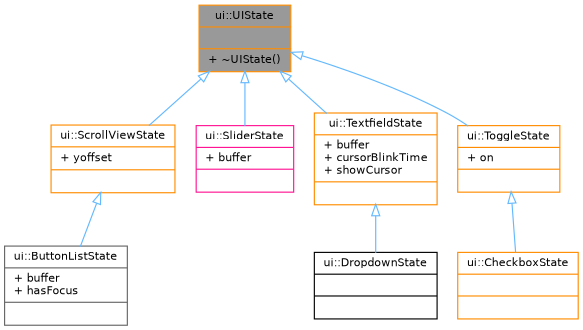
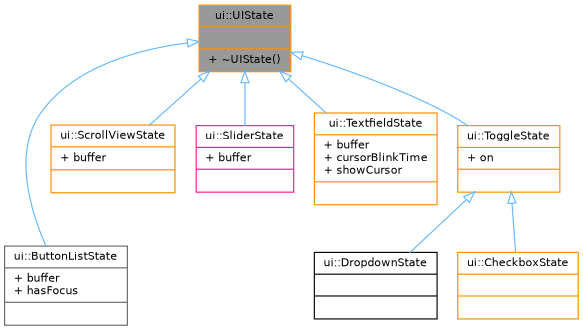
(87, 158) -> (83, 158)
(88, 225) -> (50, 102)
(376, 234) -> (438, 226)
